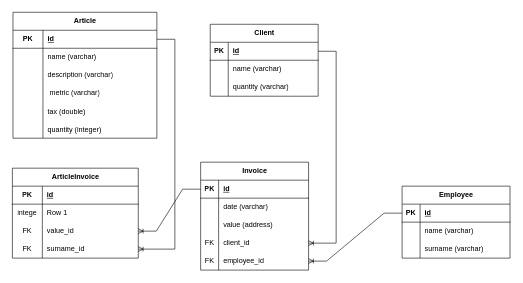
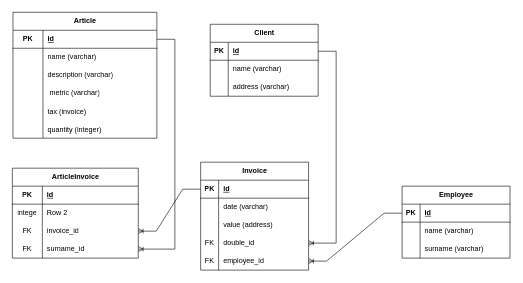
(268, 87) -> (266, 87)
(70, 112) -> (71, 112)
(56, 213) -> (56, 213)
(61, 231) -> (64, 231)
(239, 243) -> (240, 243)
